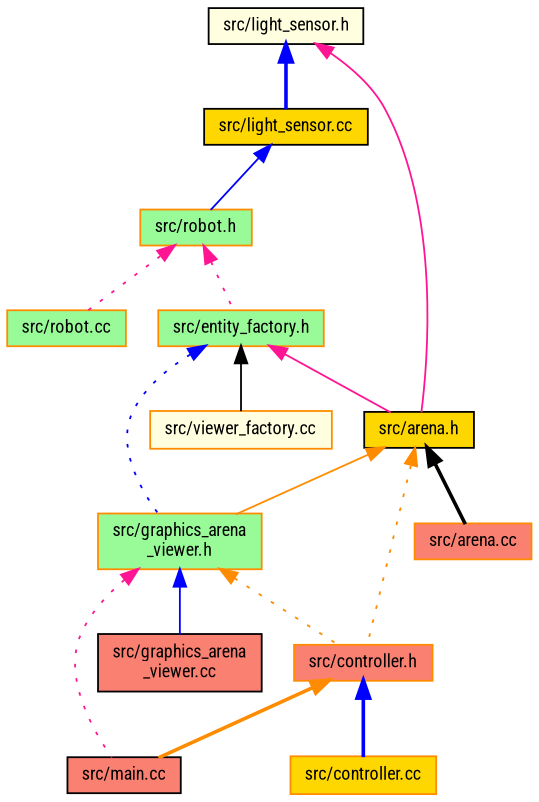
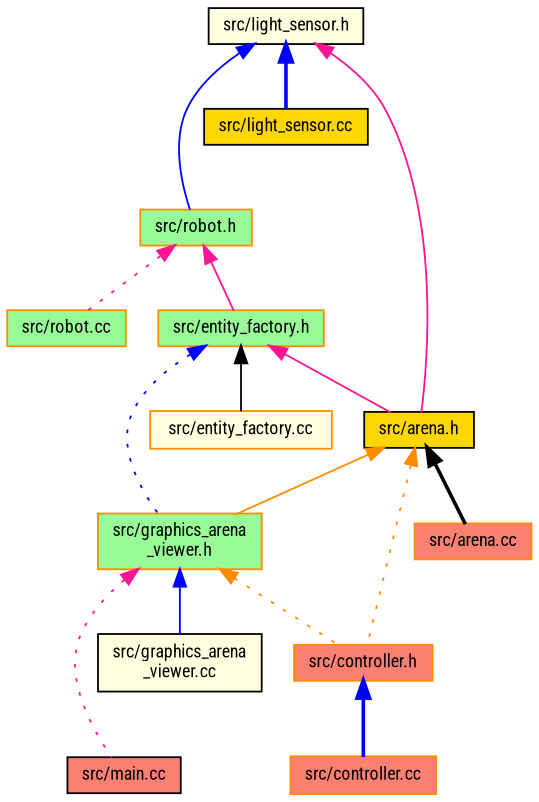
(235, 184) -> (183, 121)
(222, 286) -> (222, 286)
(241, 430) -> (241, 430)
(180, 663) -> (180, 663)
(236, 723) -> none
(363, 775) -> (363, 775)
